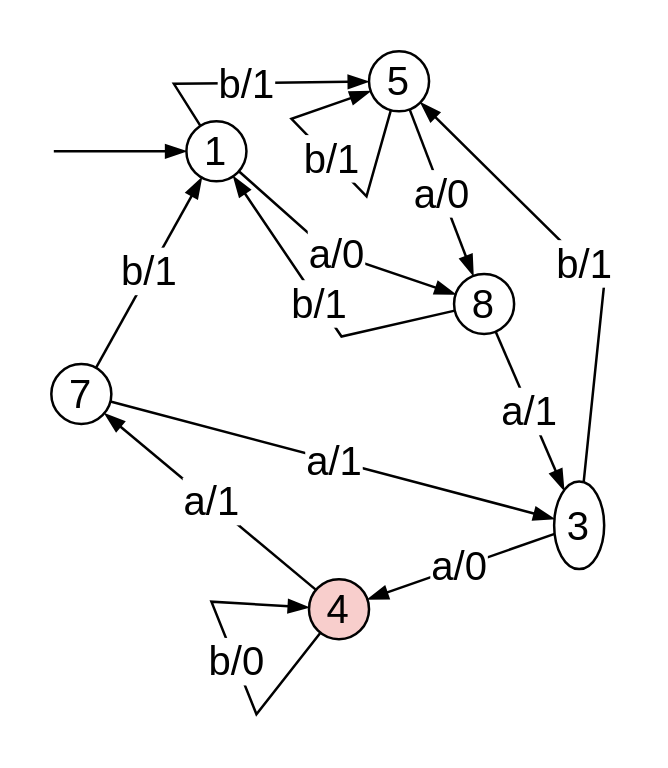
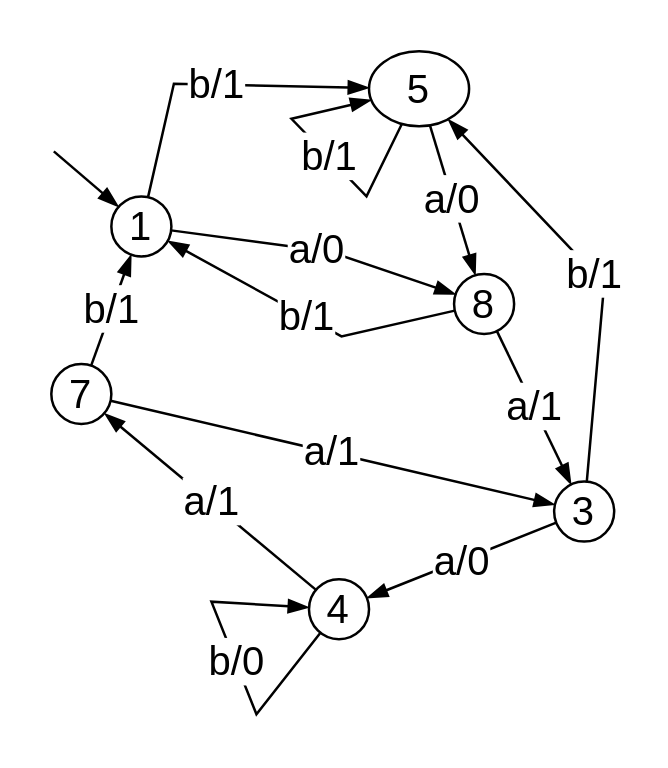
(399, 81) -> (419, 89)
(216, 151) -> (141, 226)
(579, 525) -> (584, 511)
(339, 609) -> (339, 609)
